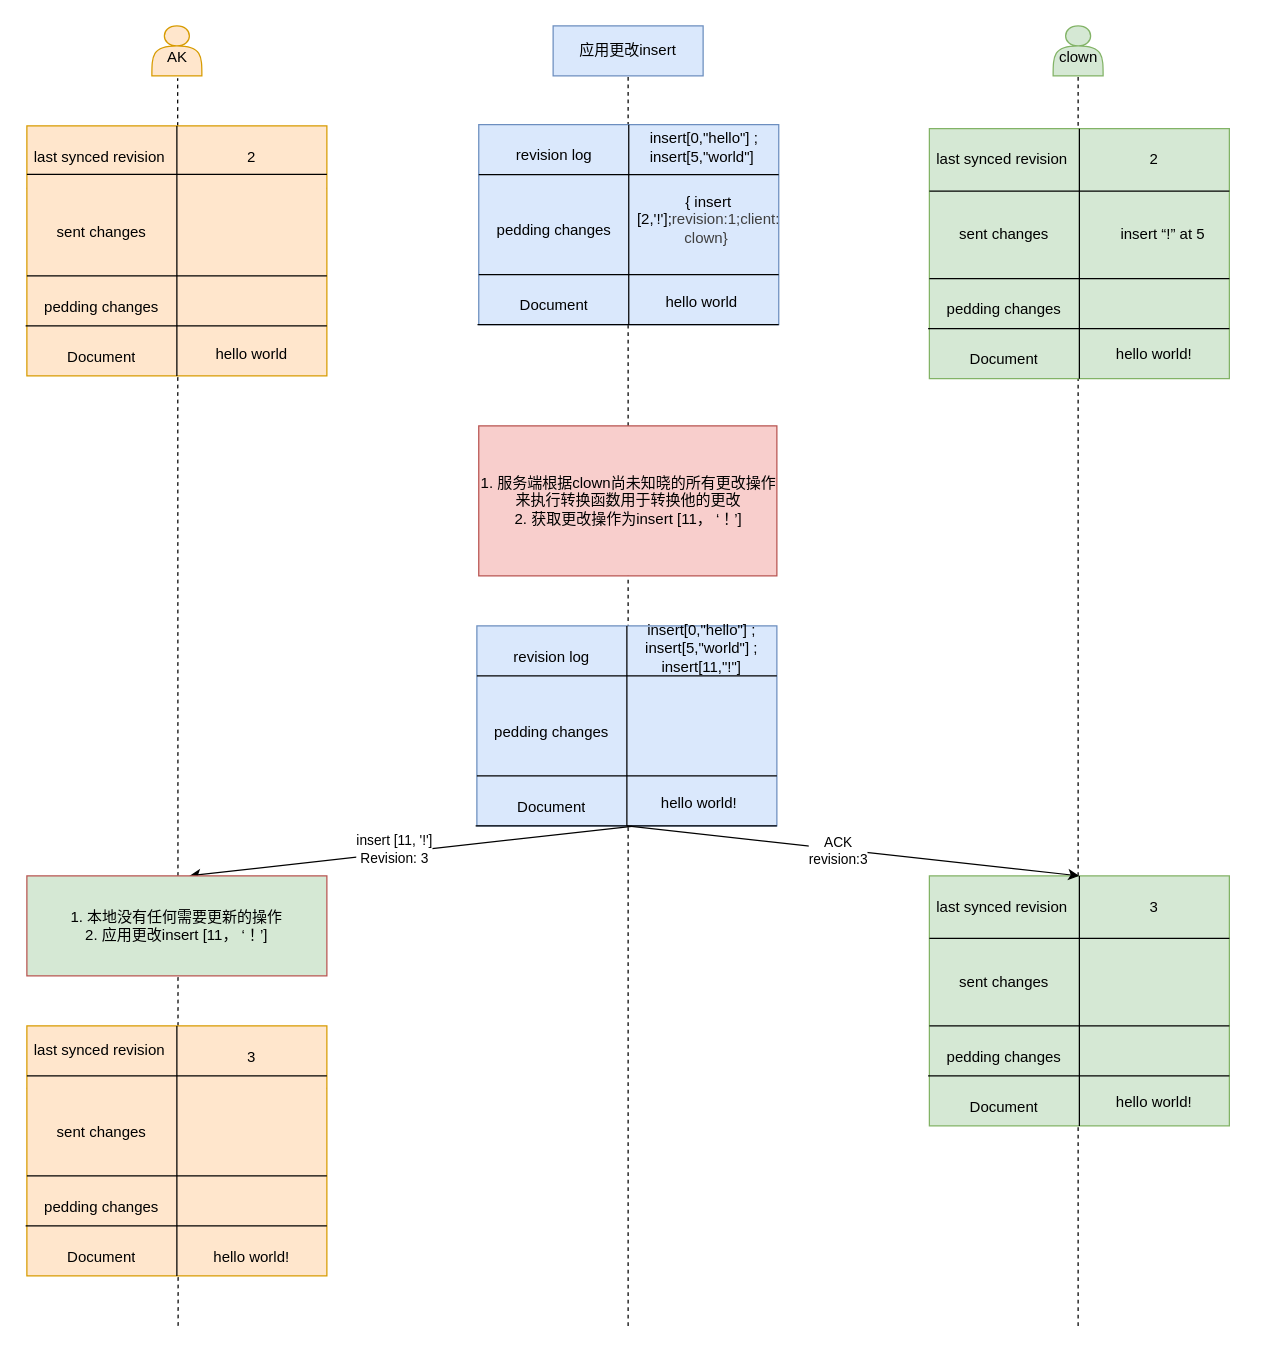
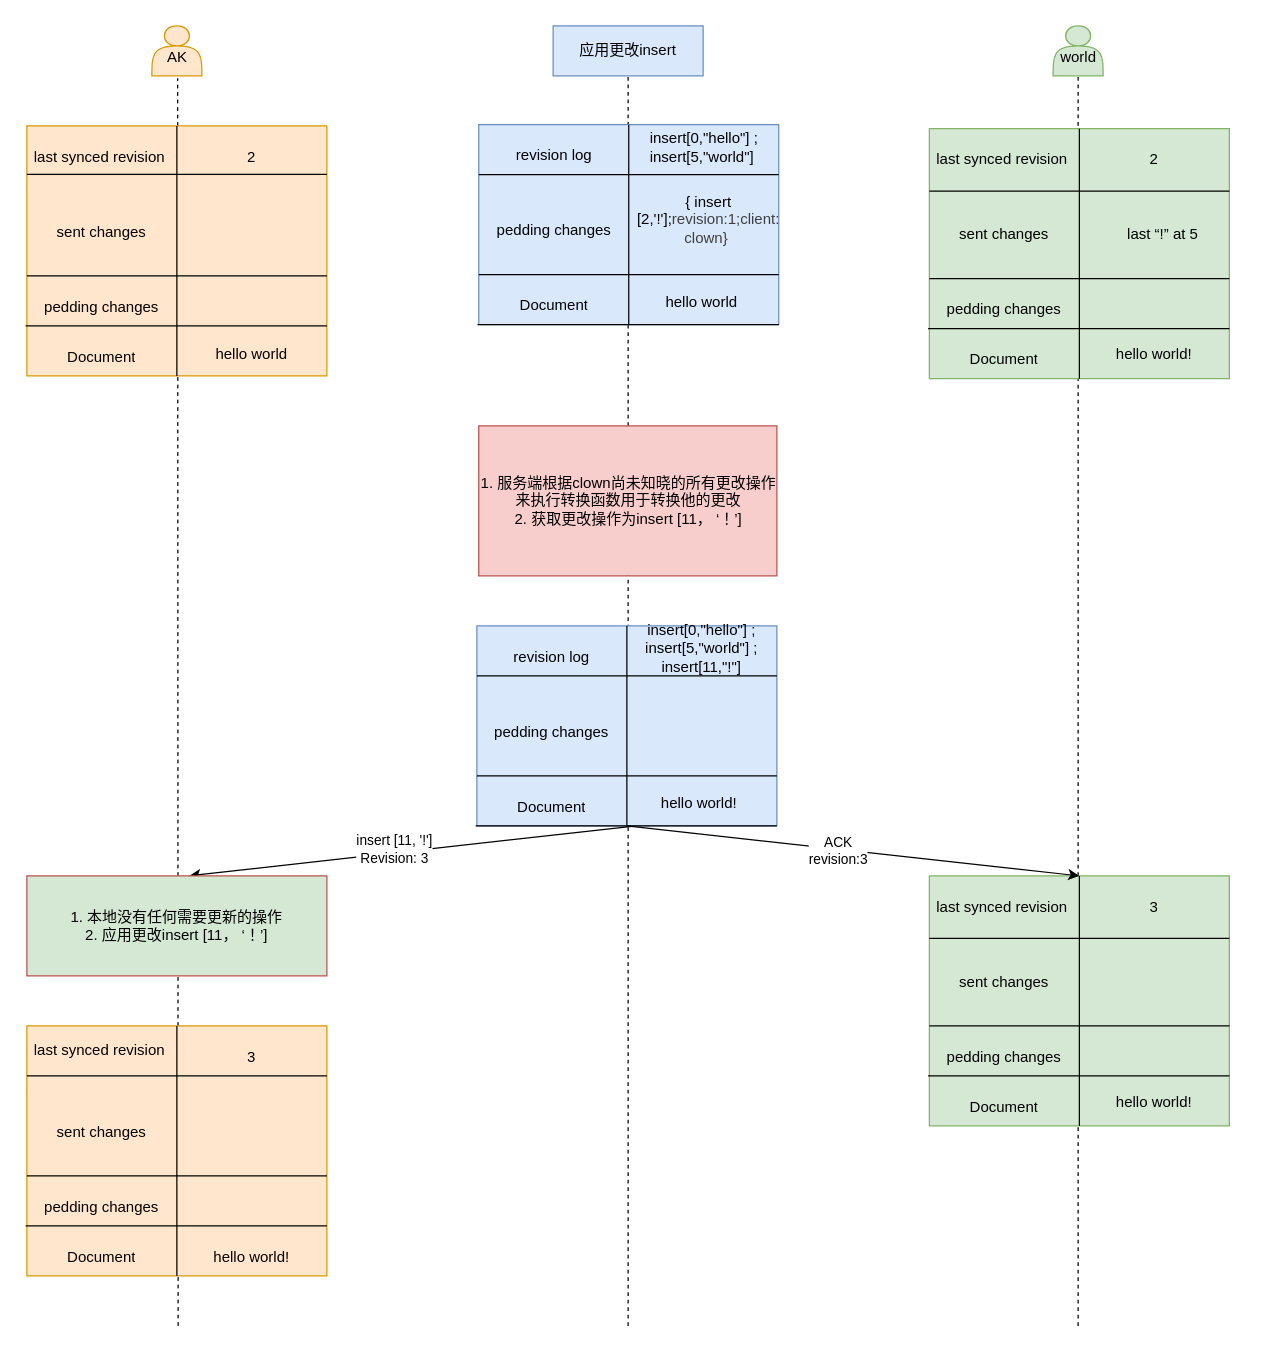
(1079, 57) -> (1079, 57)
(1163, 234) -> (1163, 234)
